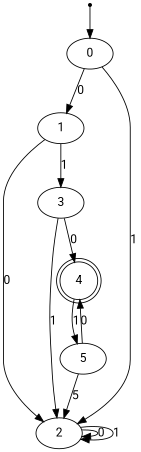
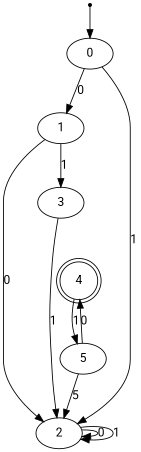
(68, 236) -> none
